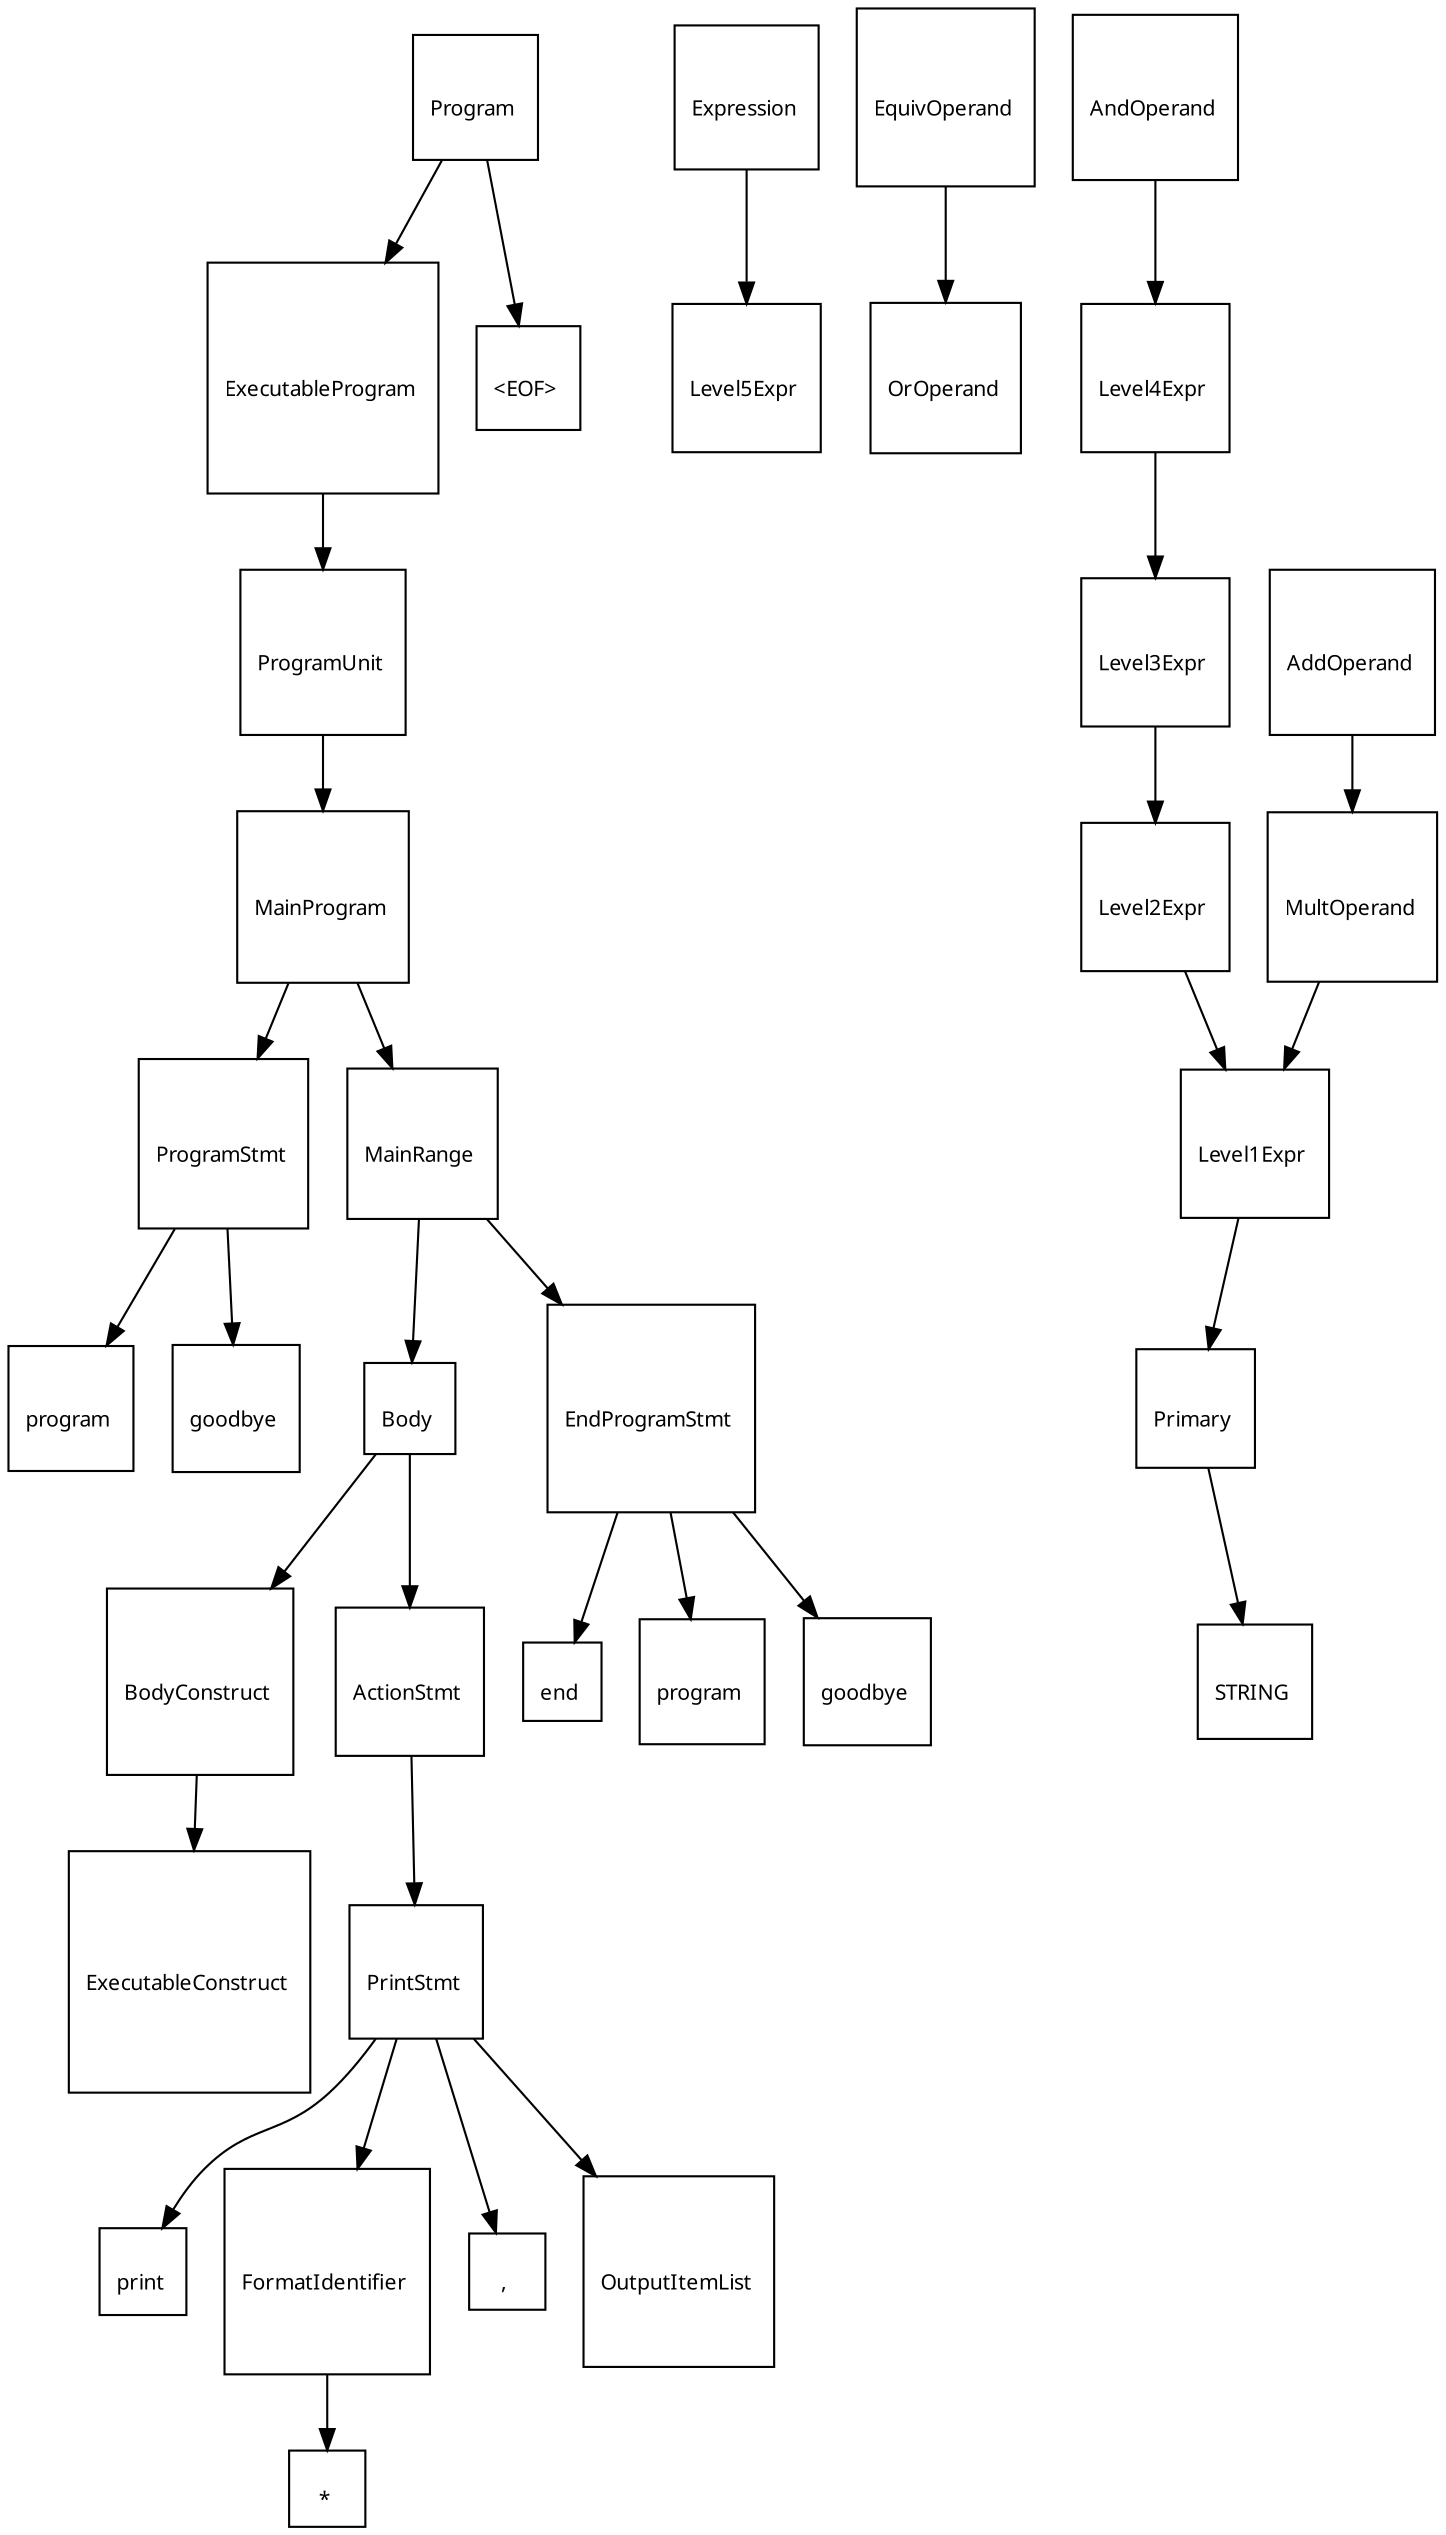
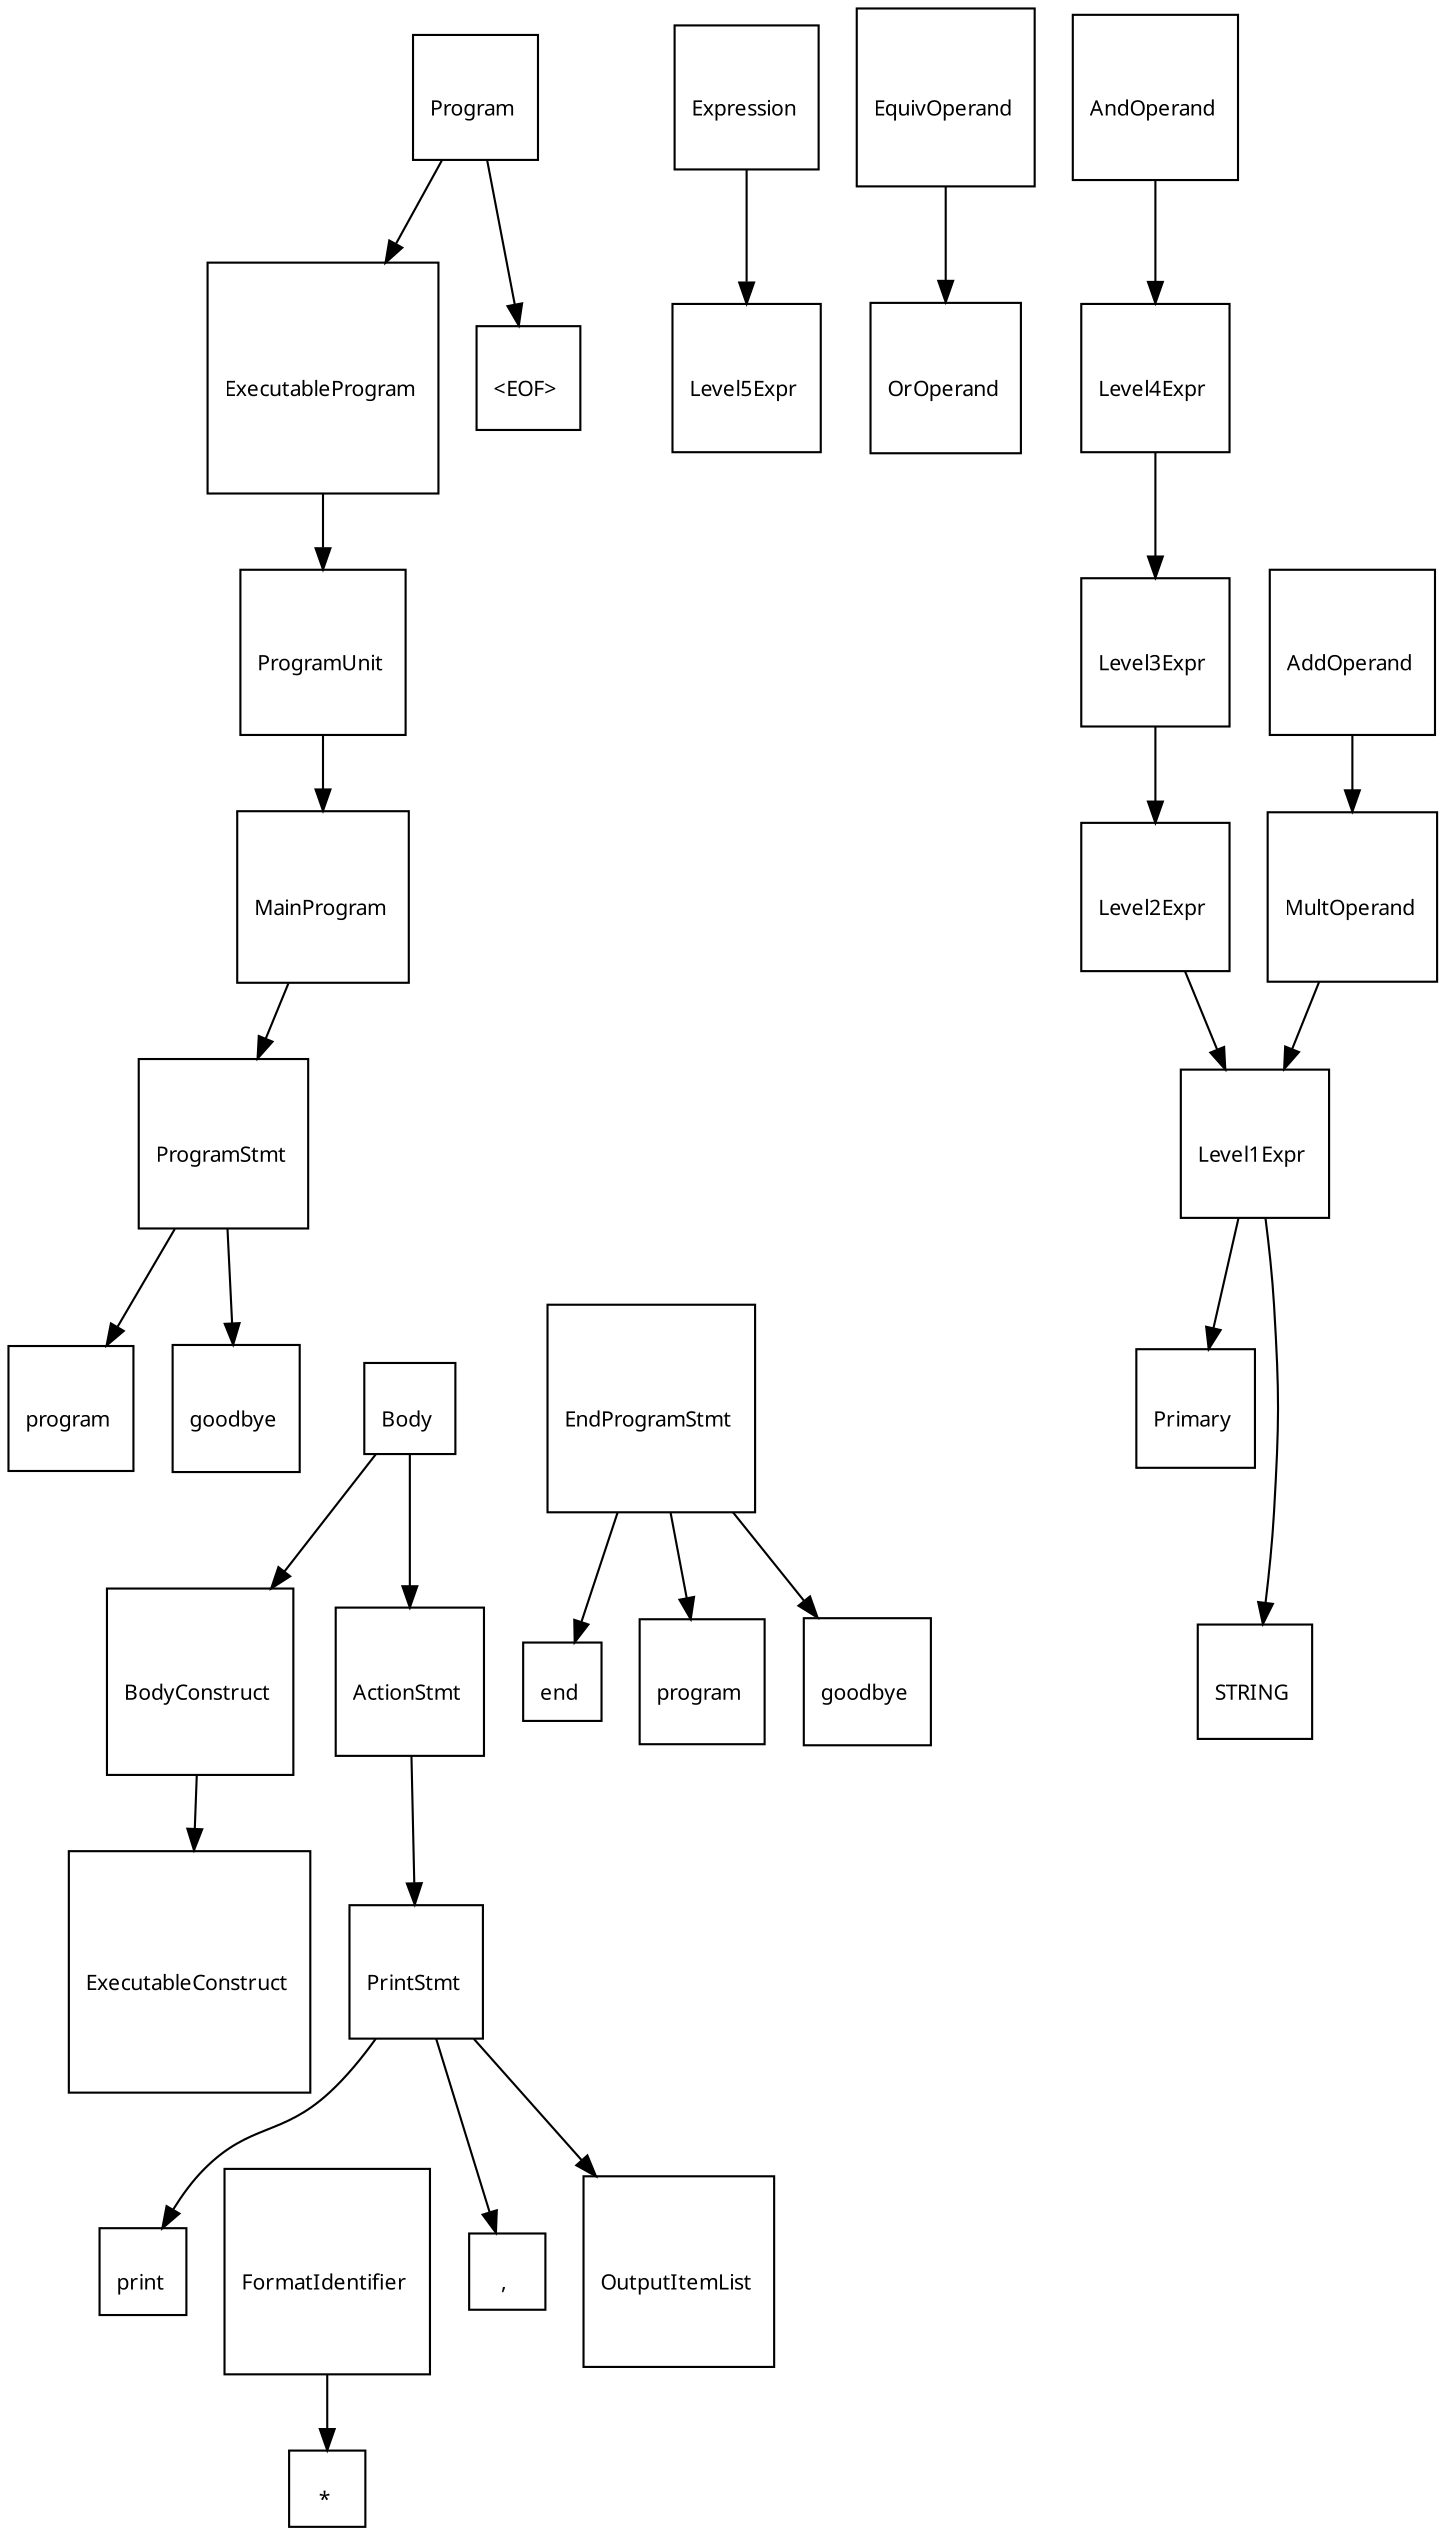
(423, 1144) -> none
(1223, 1536) -> (1278, 1410)
(380, 2094) -> none
